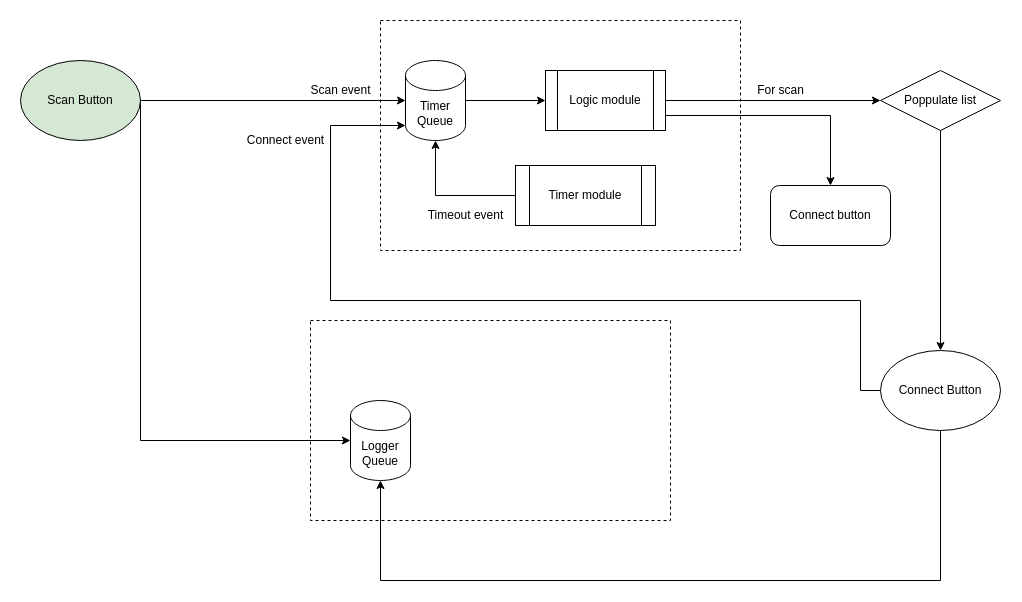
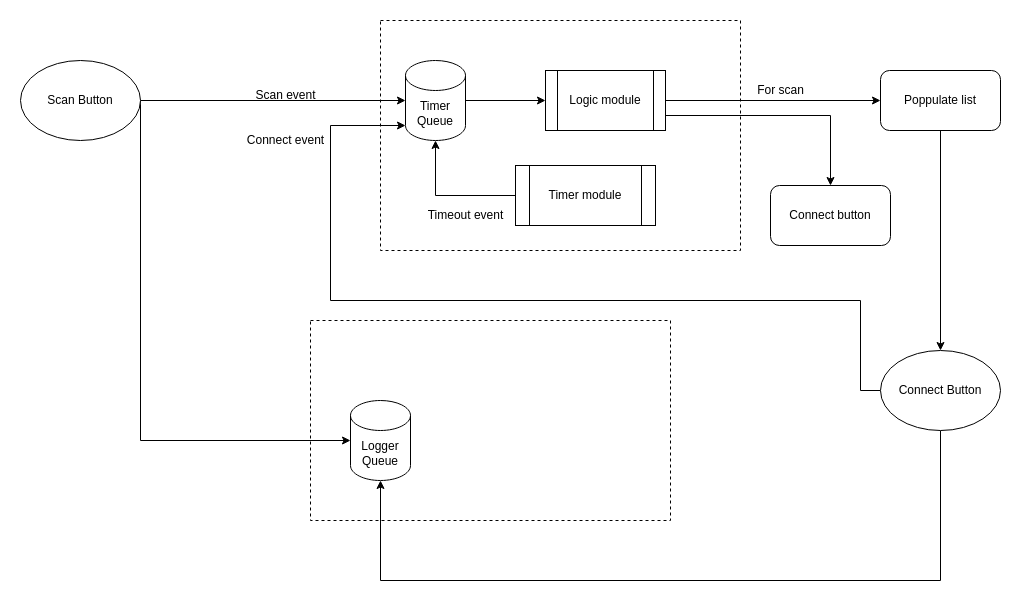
(341, 91) -> (286, 96)
(81, 101) -> (81, 101)
(941, 101) -> (941, 101)
